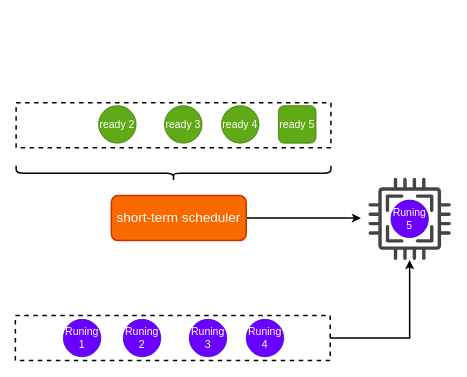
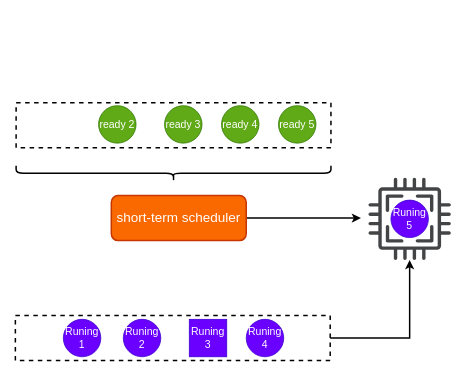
(297, 124) -> (297, 124)
(208, 338) -> (208, 338)
